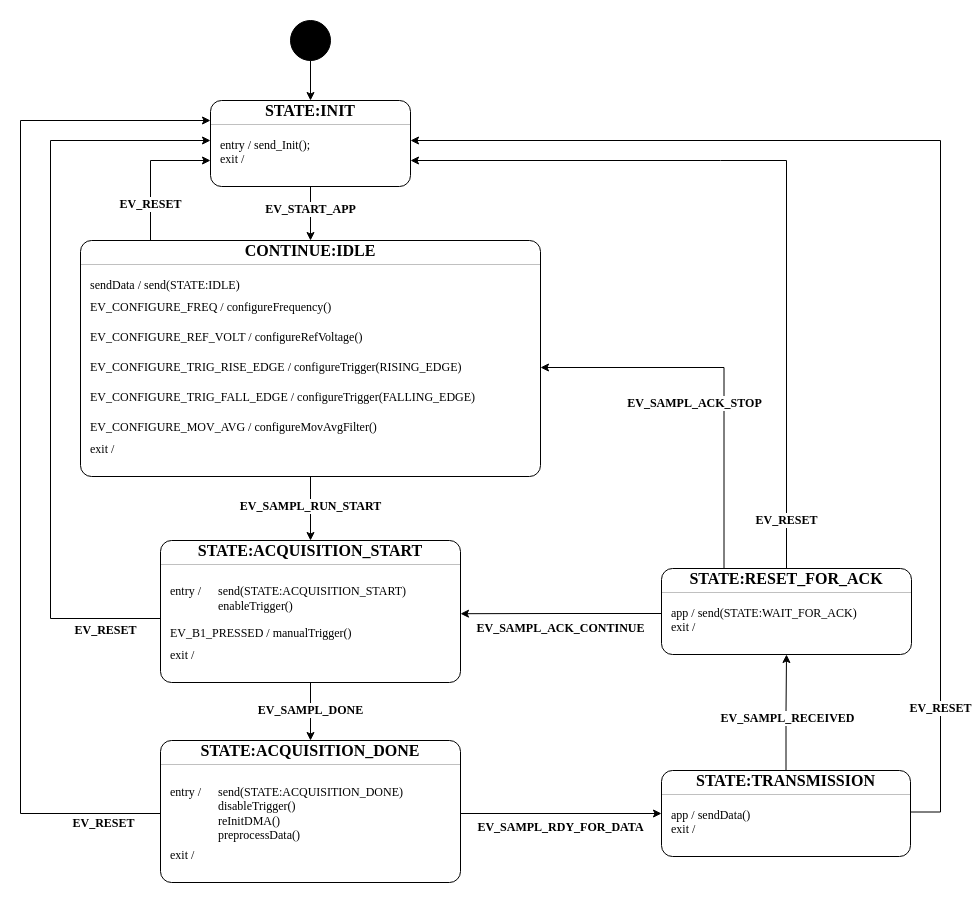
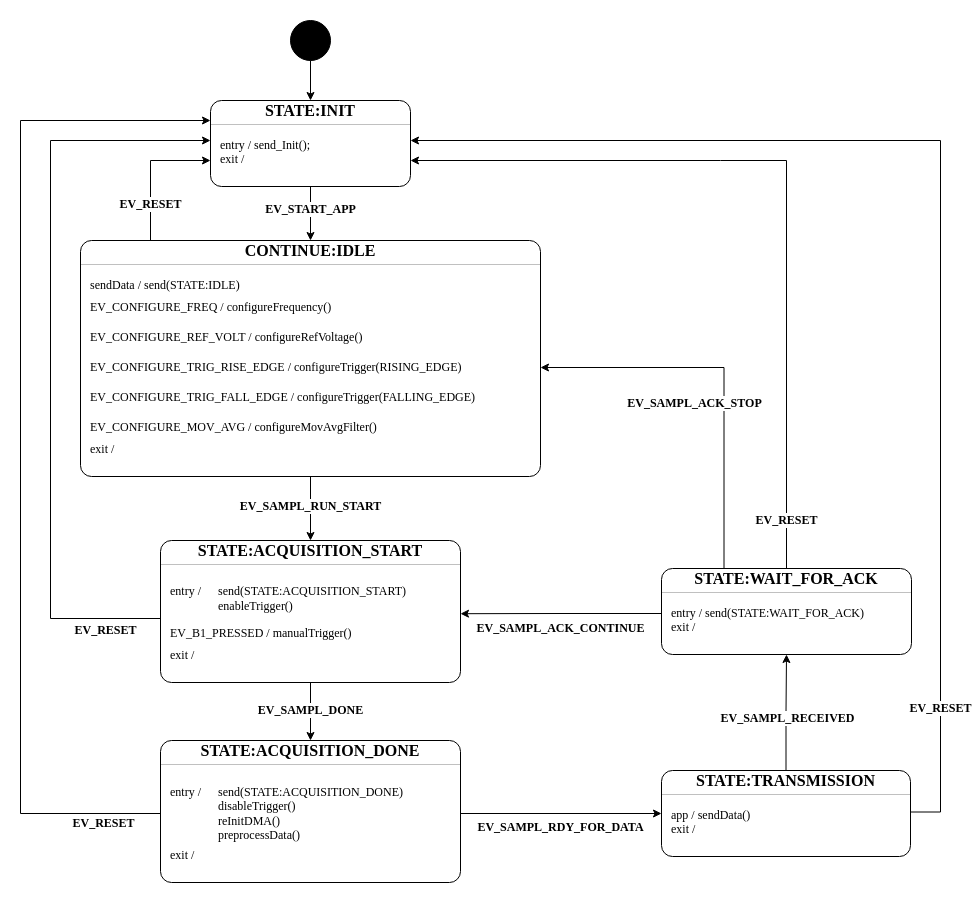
(787, 579) -> (787, 579)
(769, 614) -> (776, 614)
